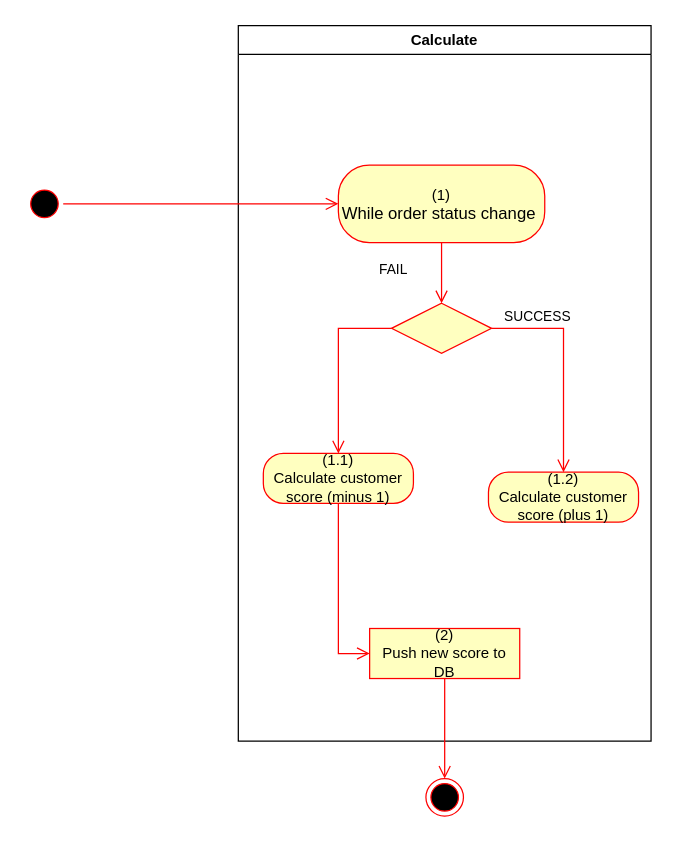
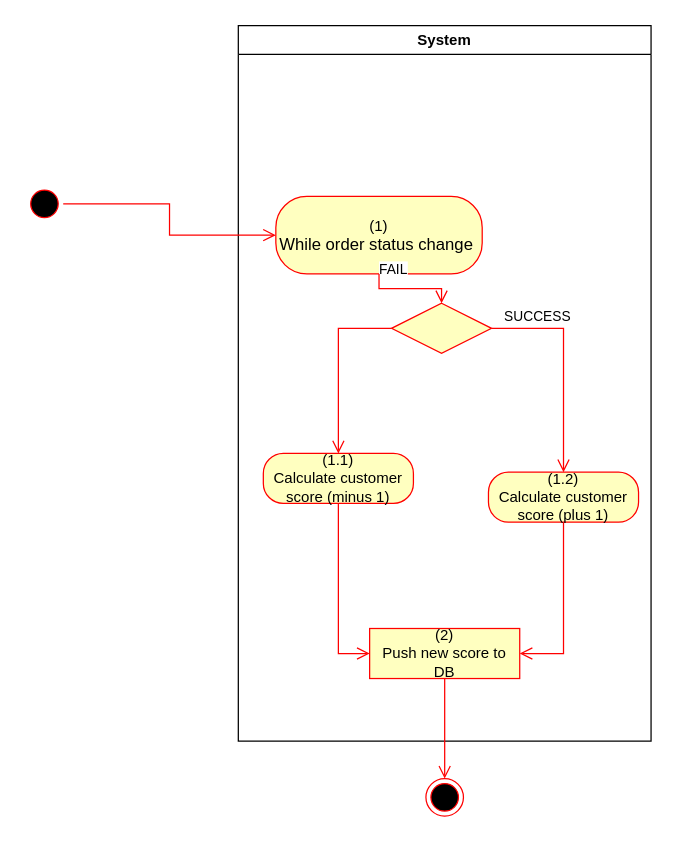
(444, 41) -> (444, 41)
(441, 204) -> (379, 235)
none -> (563, 607)
